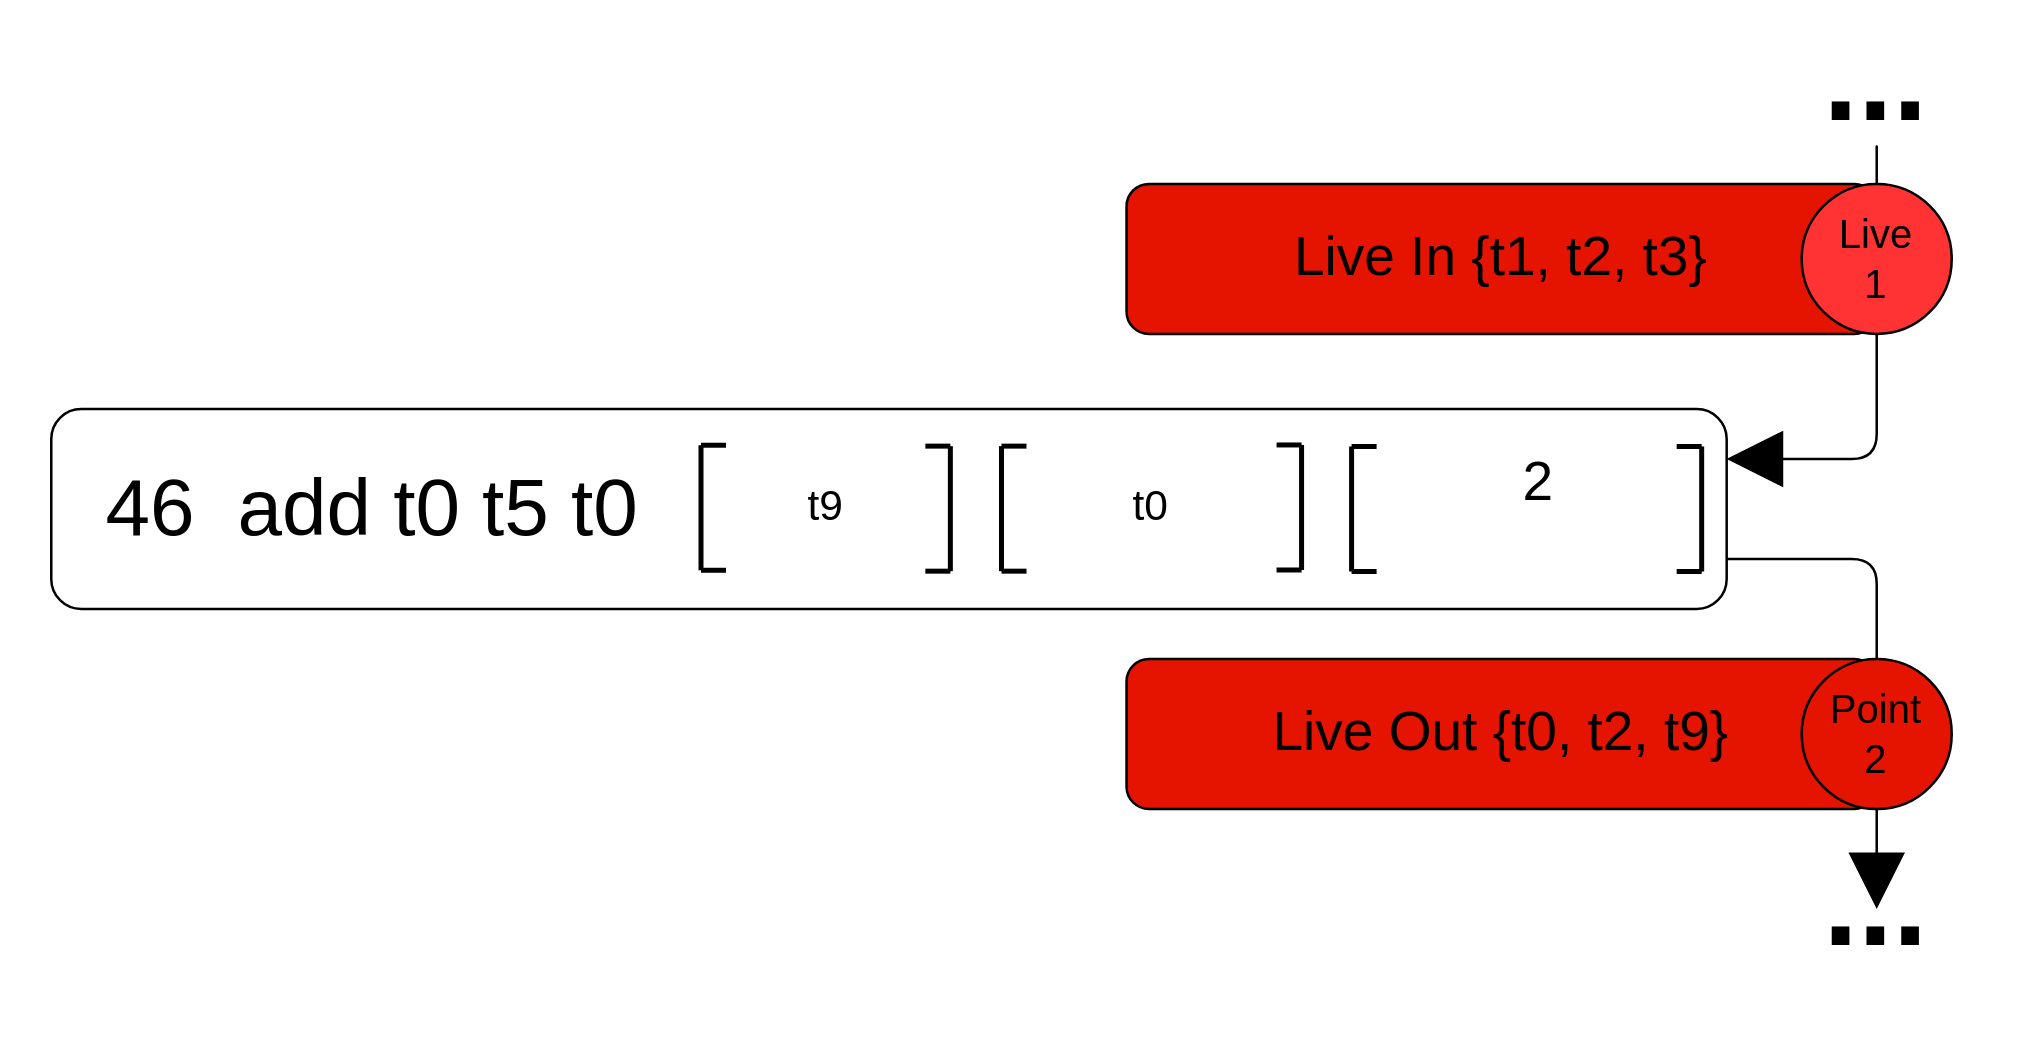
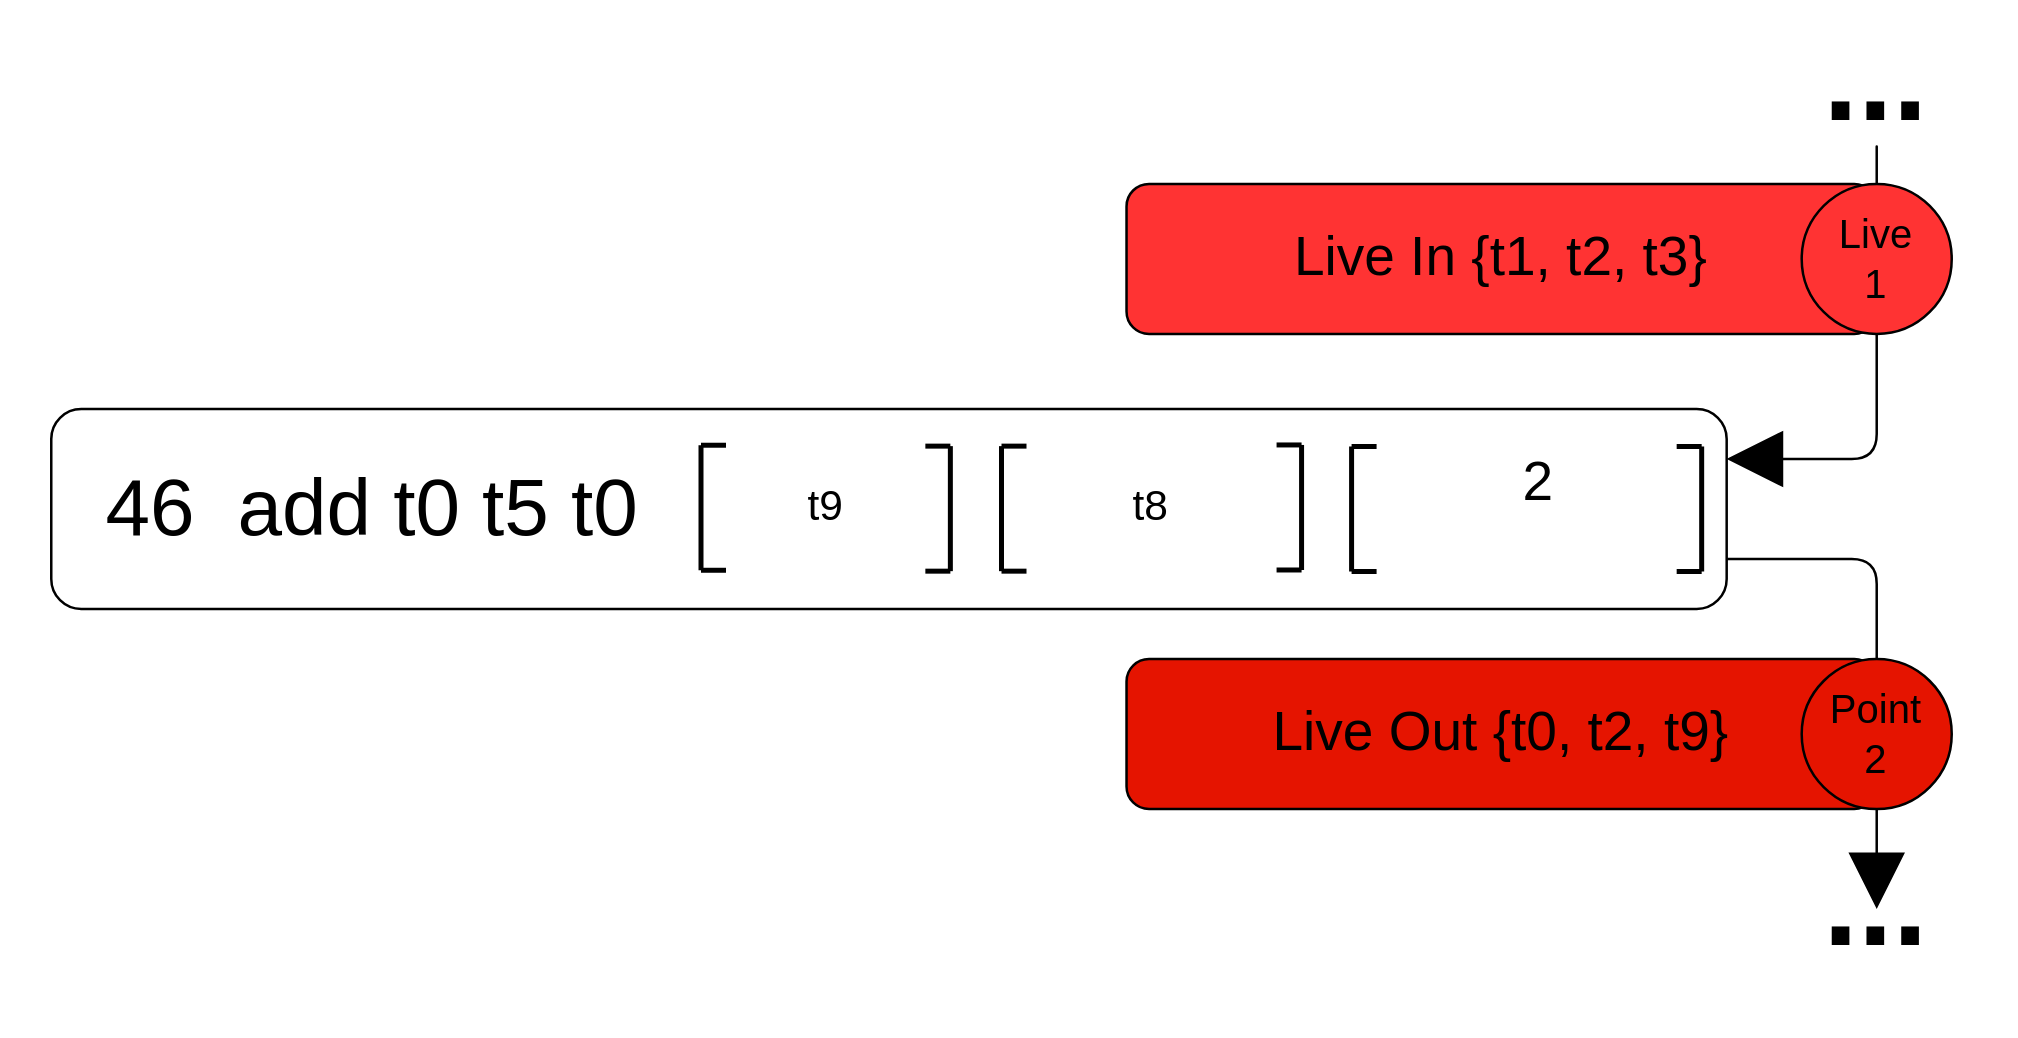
(1501, 259) -> (1501, 259)
(1151, 509) -> (1151, 509)
